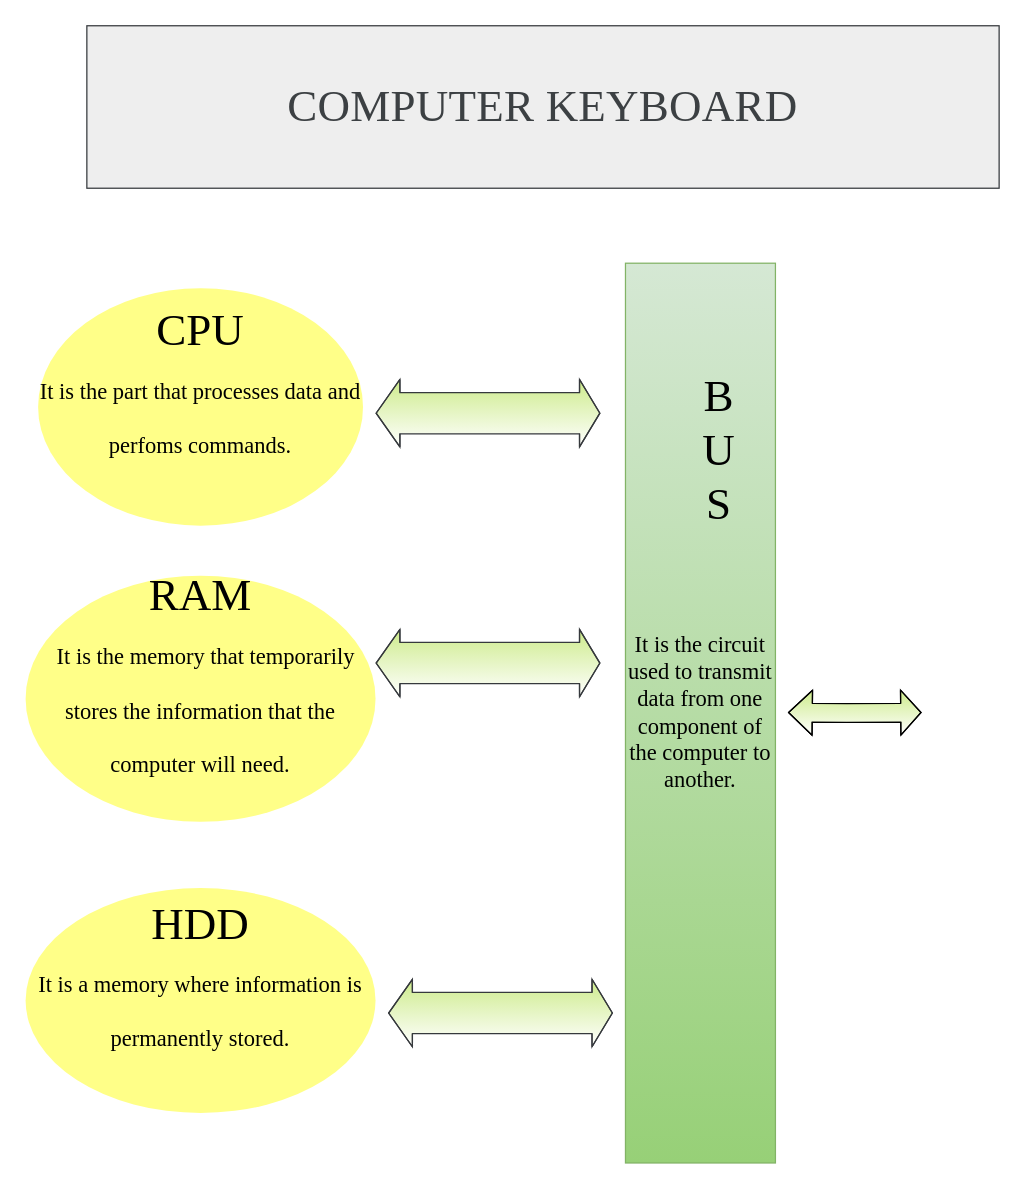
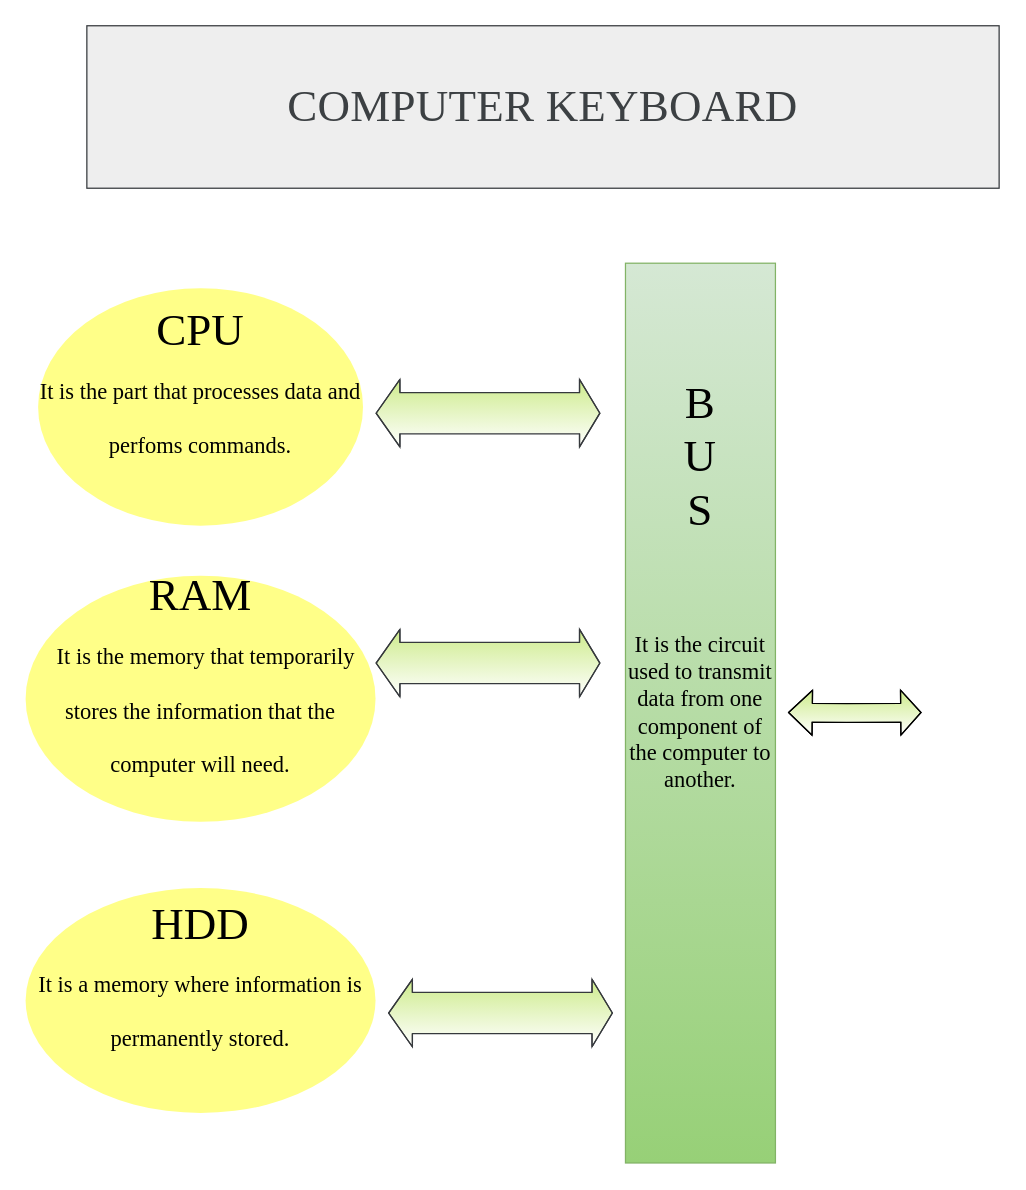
(719, 451) -> (701, 457)
